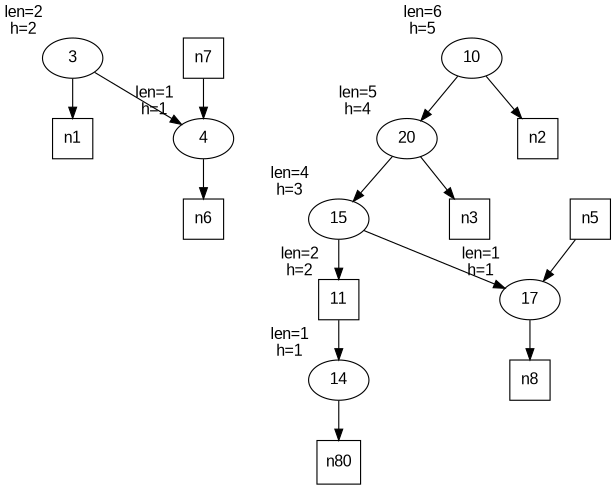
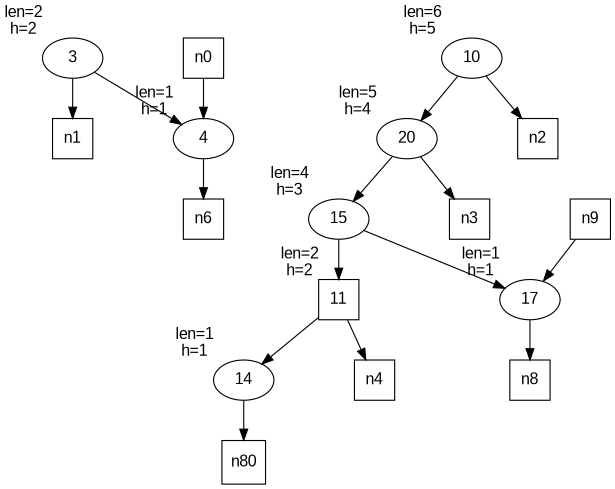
(203, 58) -> (203, 58)
(590, 219) -> (590, 219)
none -> (375, 380)
